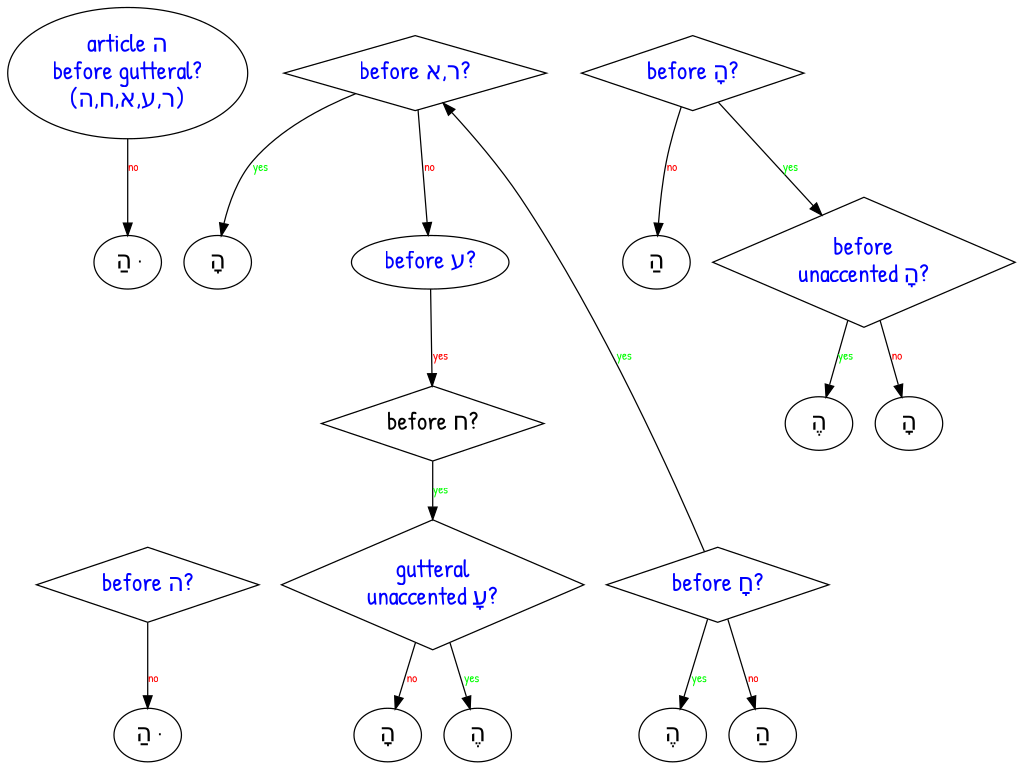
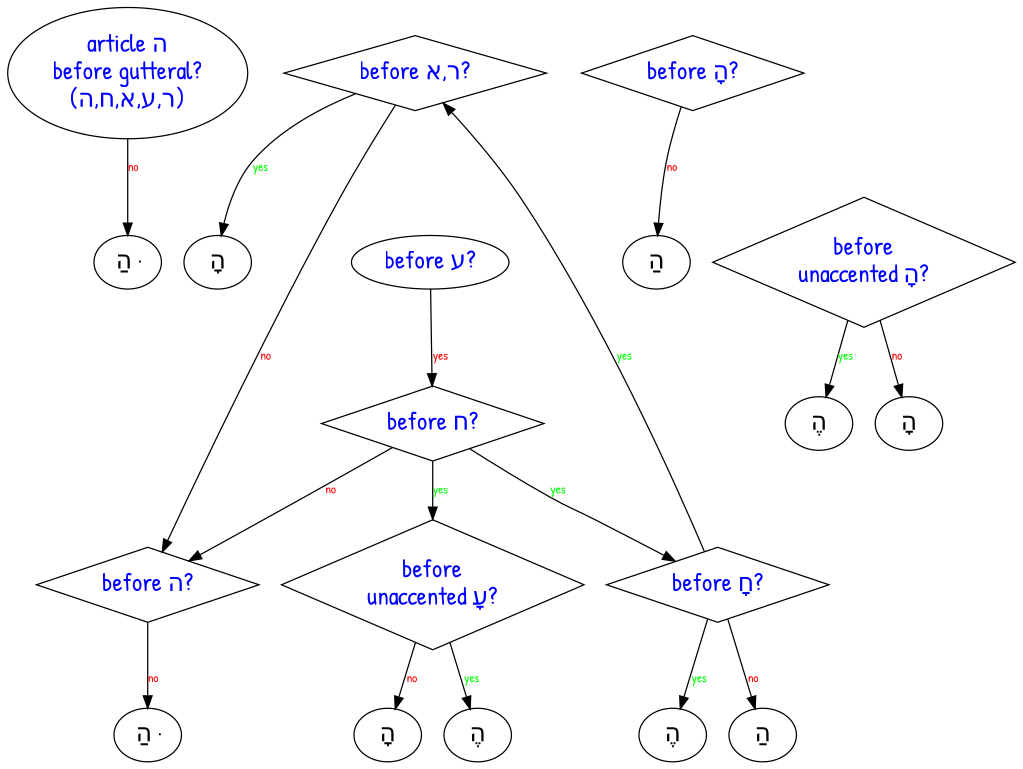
(766, 154) -> none
(423, 166) -> (276, 320)
(433, 424) -> (433, 424)
none -> (296, 502)
none -> (565, 505)
(433, 585) -> (433, 585)
